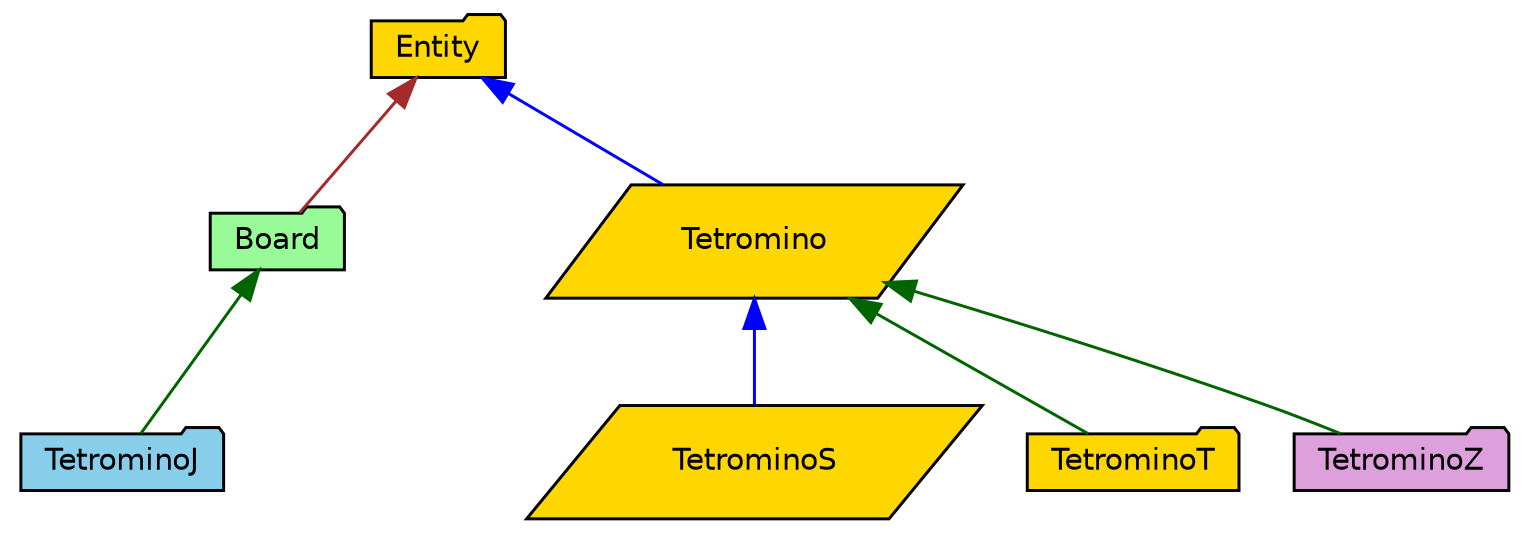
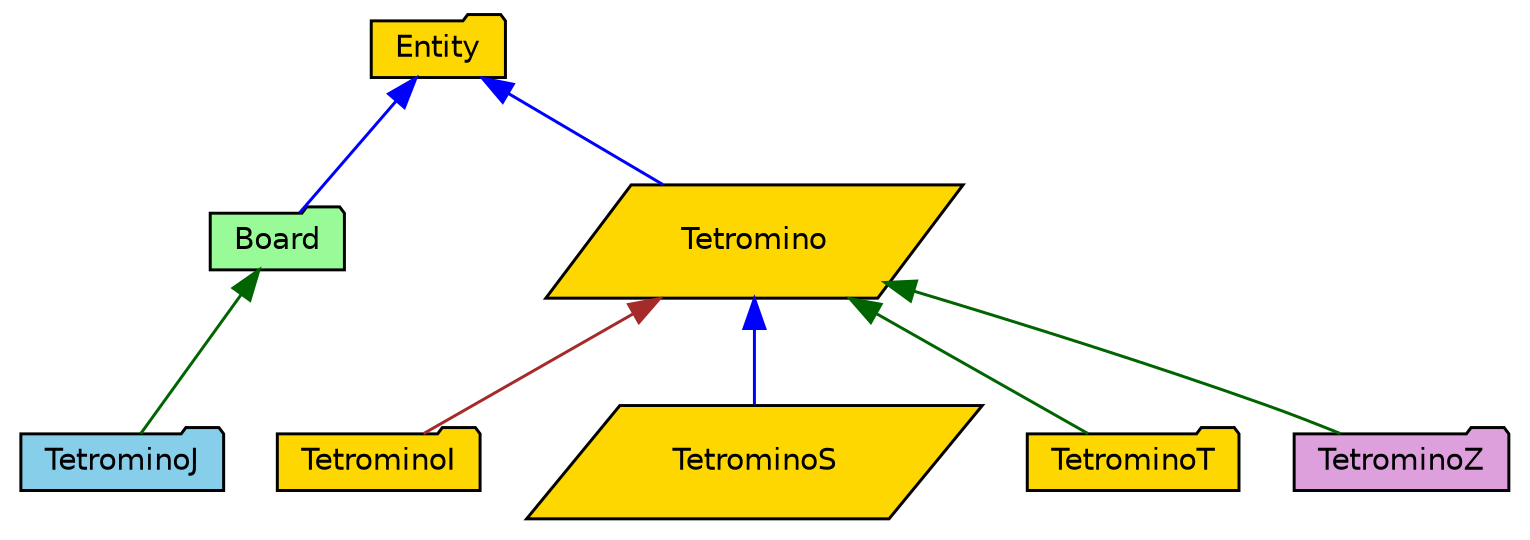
(348, 157) -> (348, 157)
none -> (379, 462)
